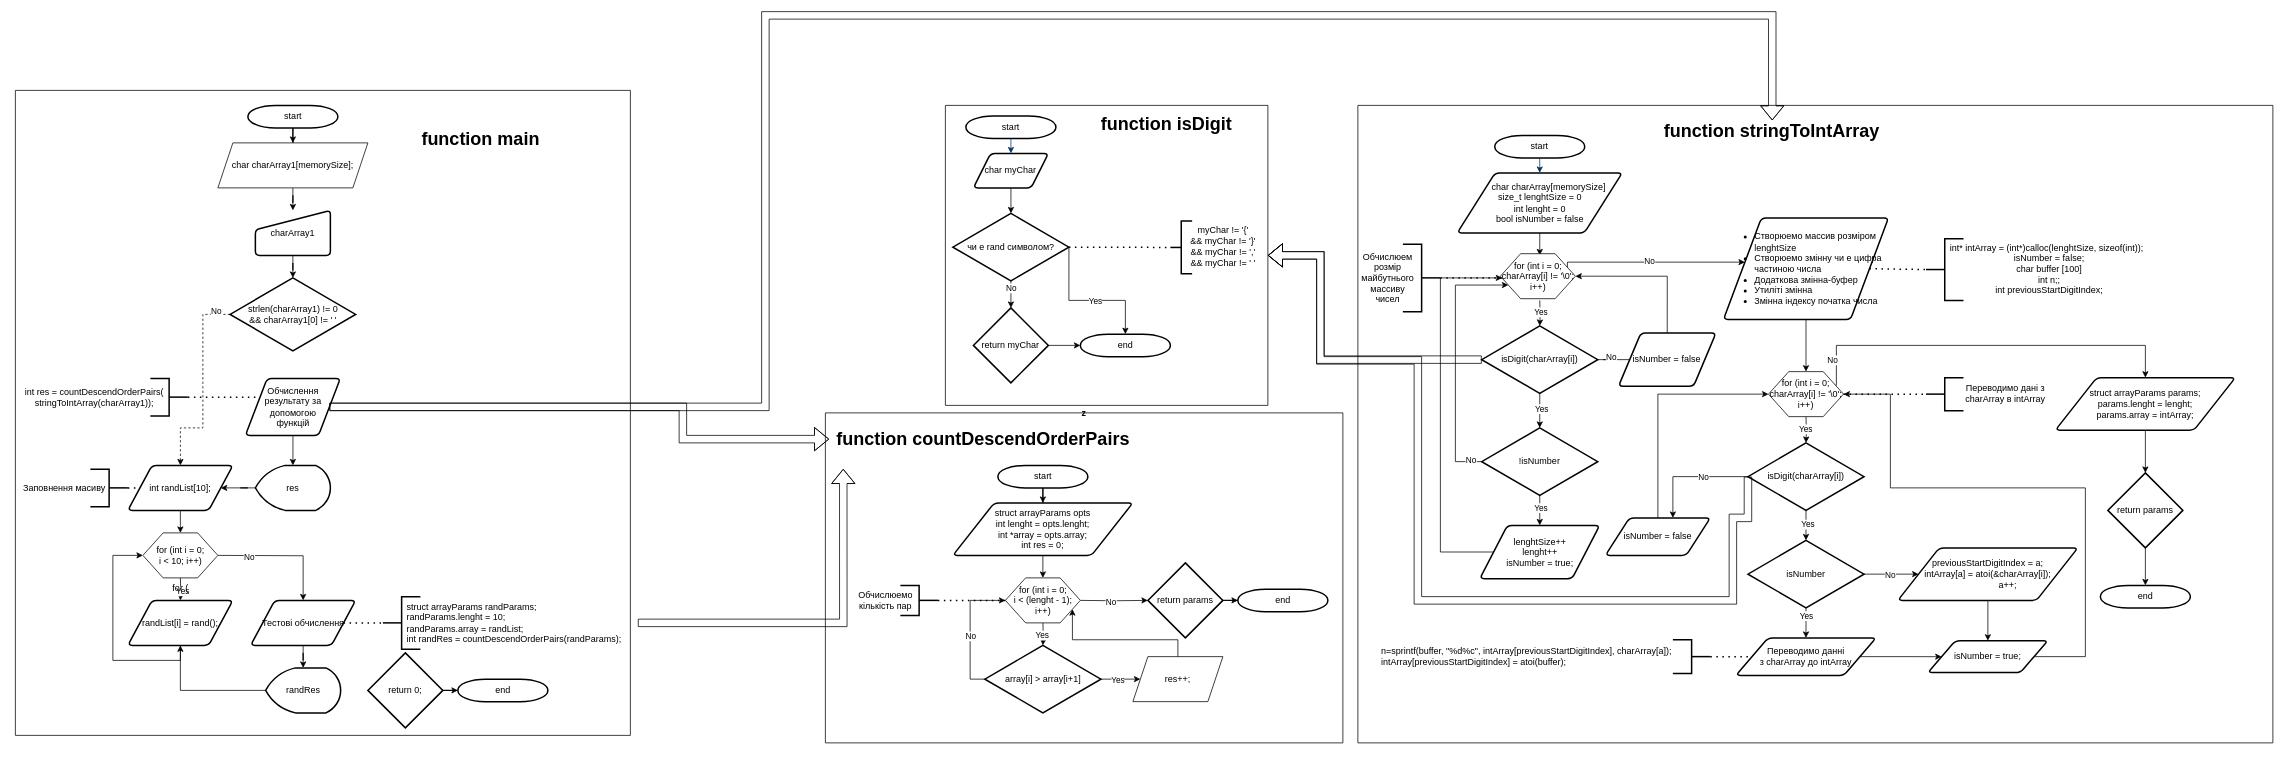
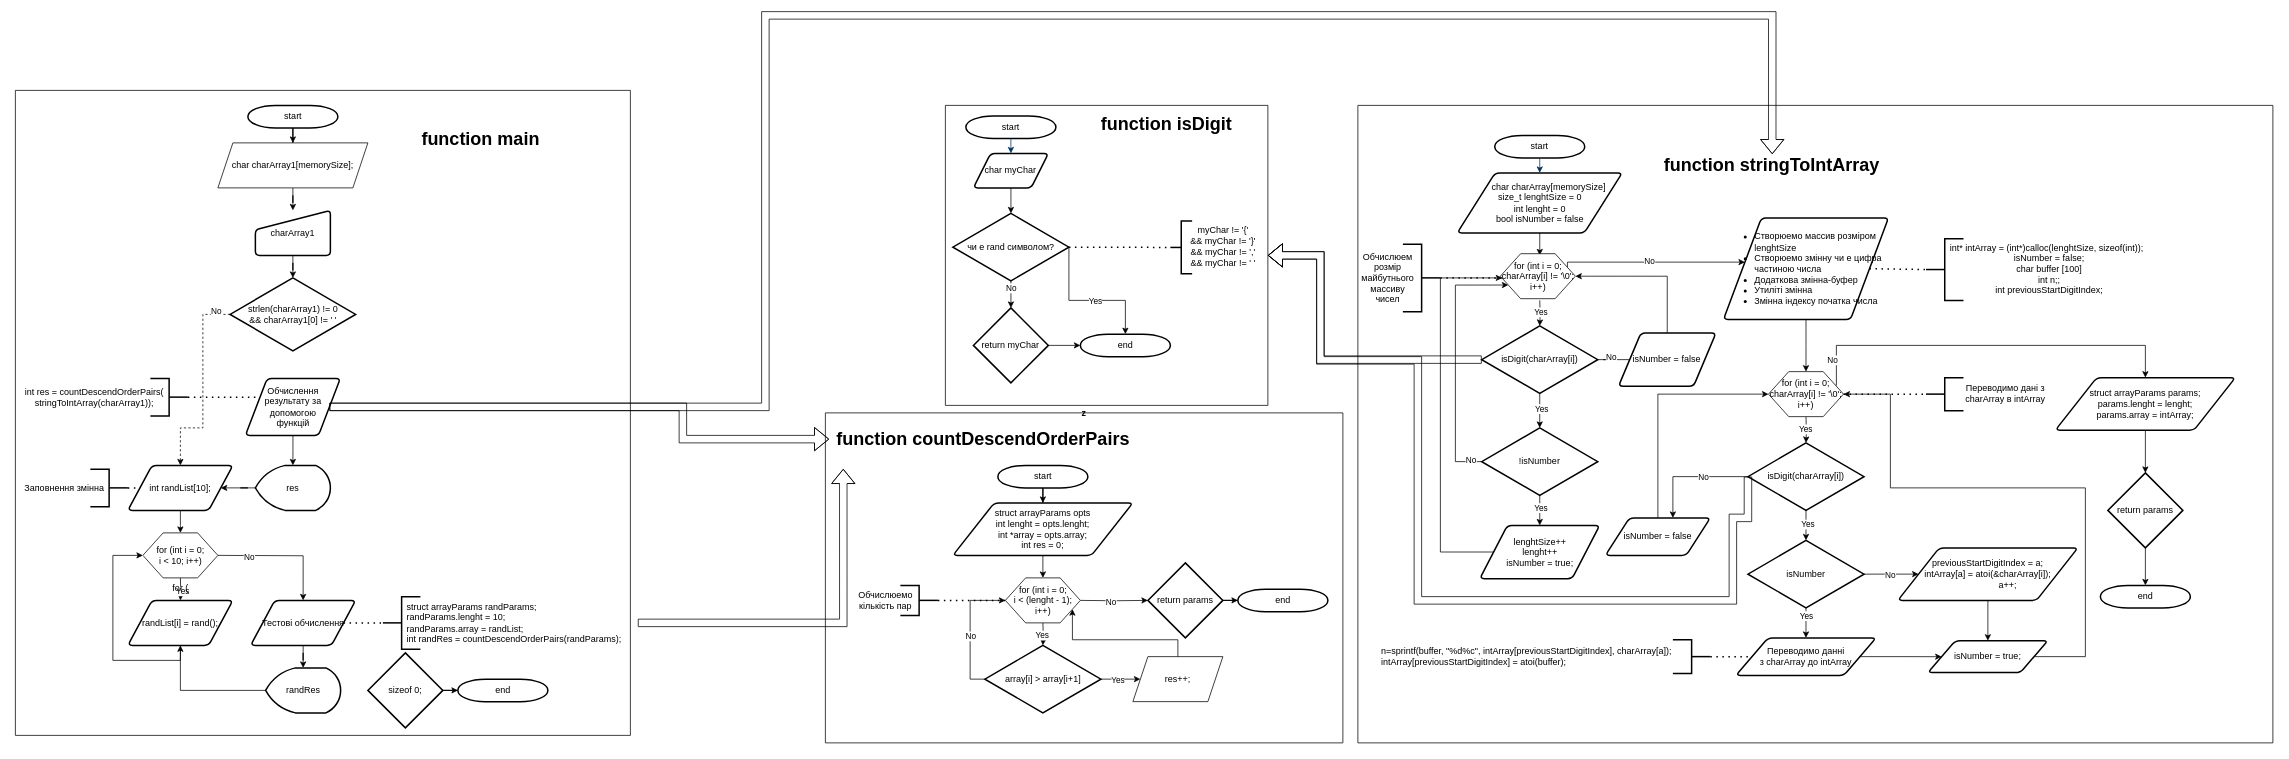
(1772, 132) -> (1772, 165)
(65, 488) -> (65, 488)
(405, 690) -> (405, 690)
